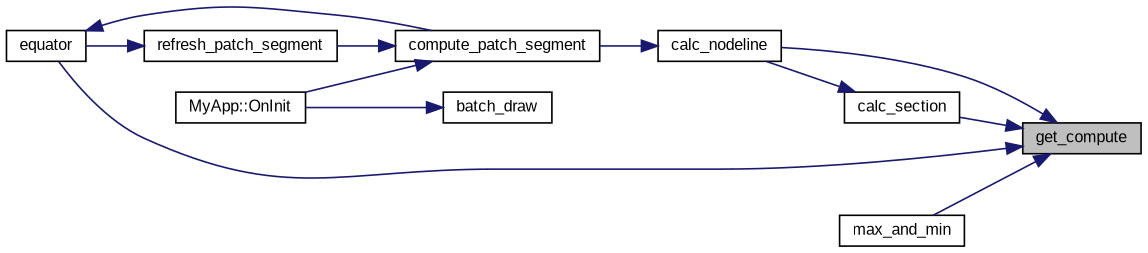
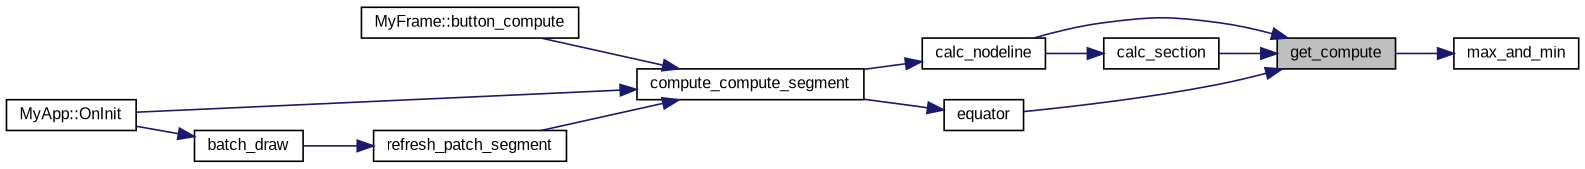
none -> (470, 23)
(107, 46) -> (330, 146)
(498, 46) -> (750, 84)
(985, 188) -> (1417, 53)
